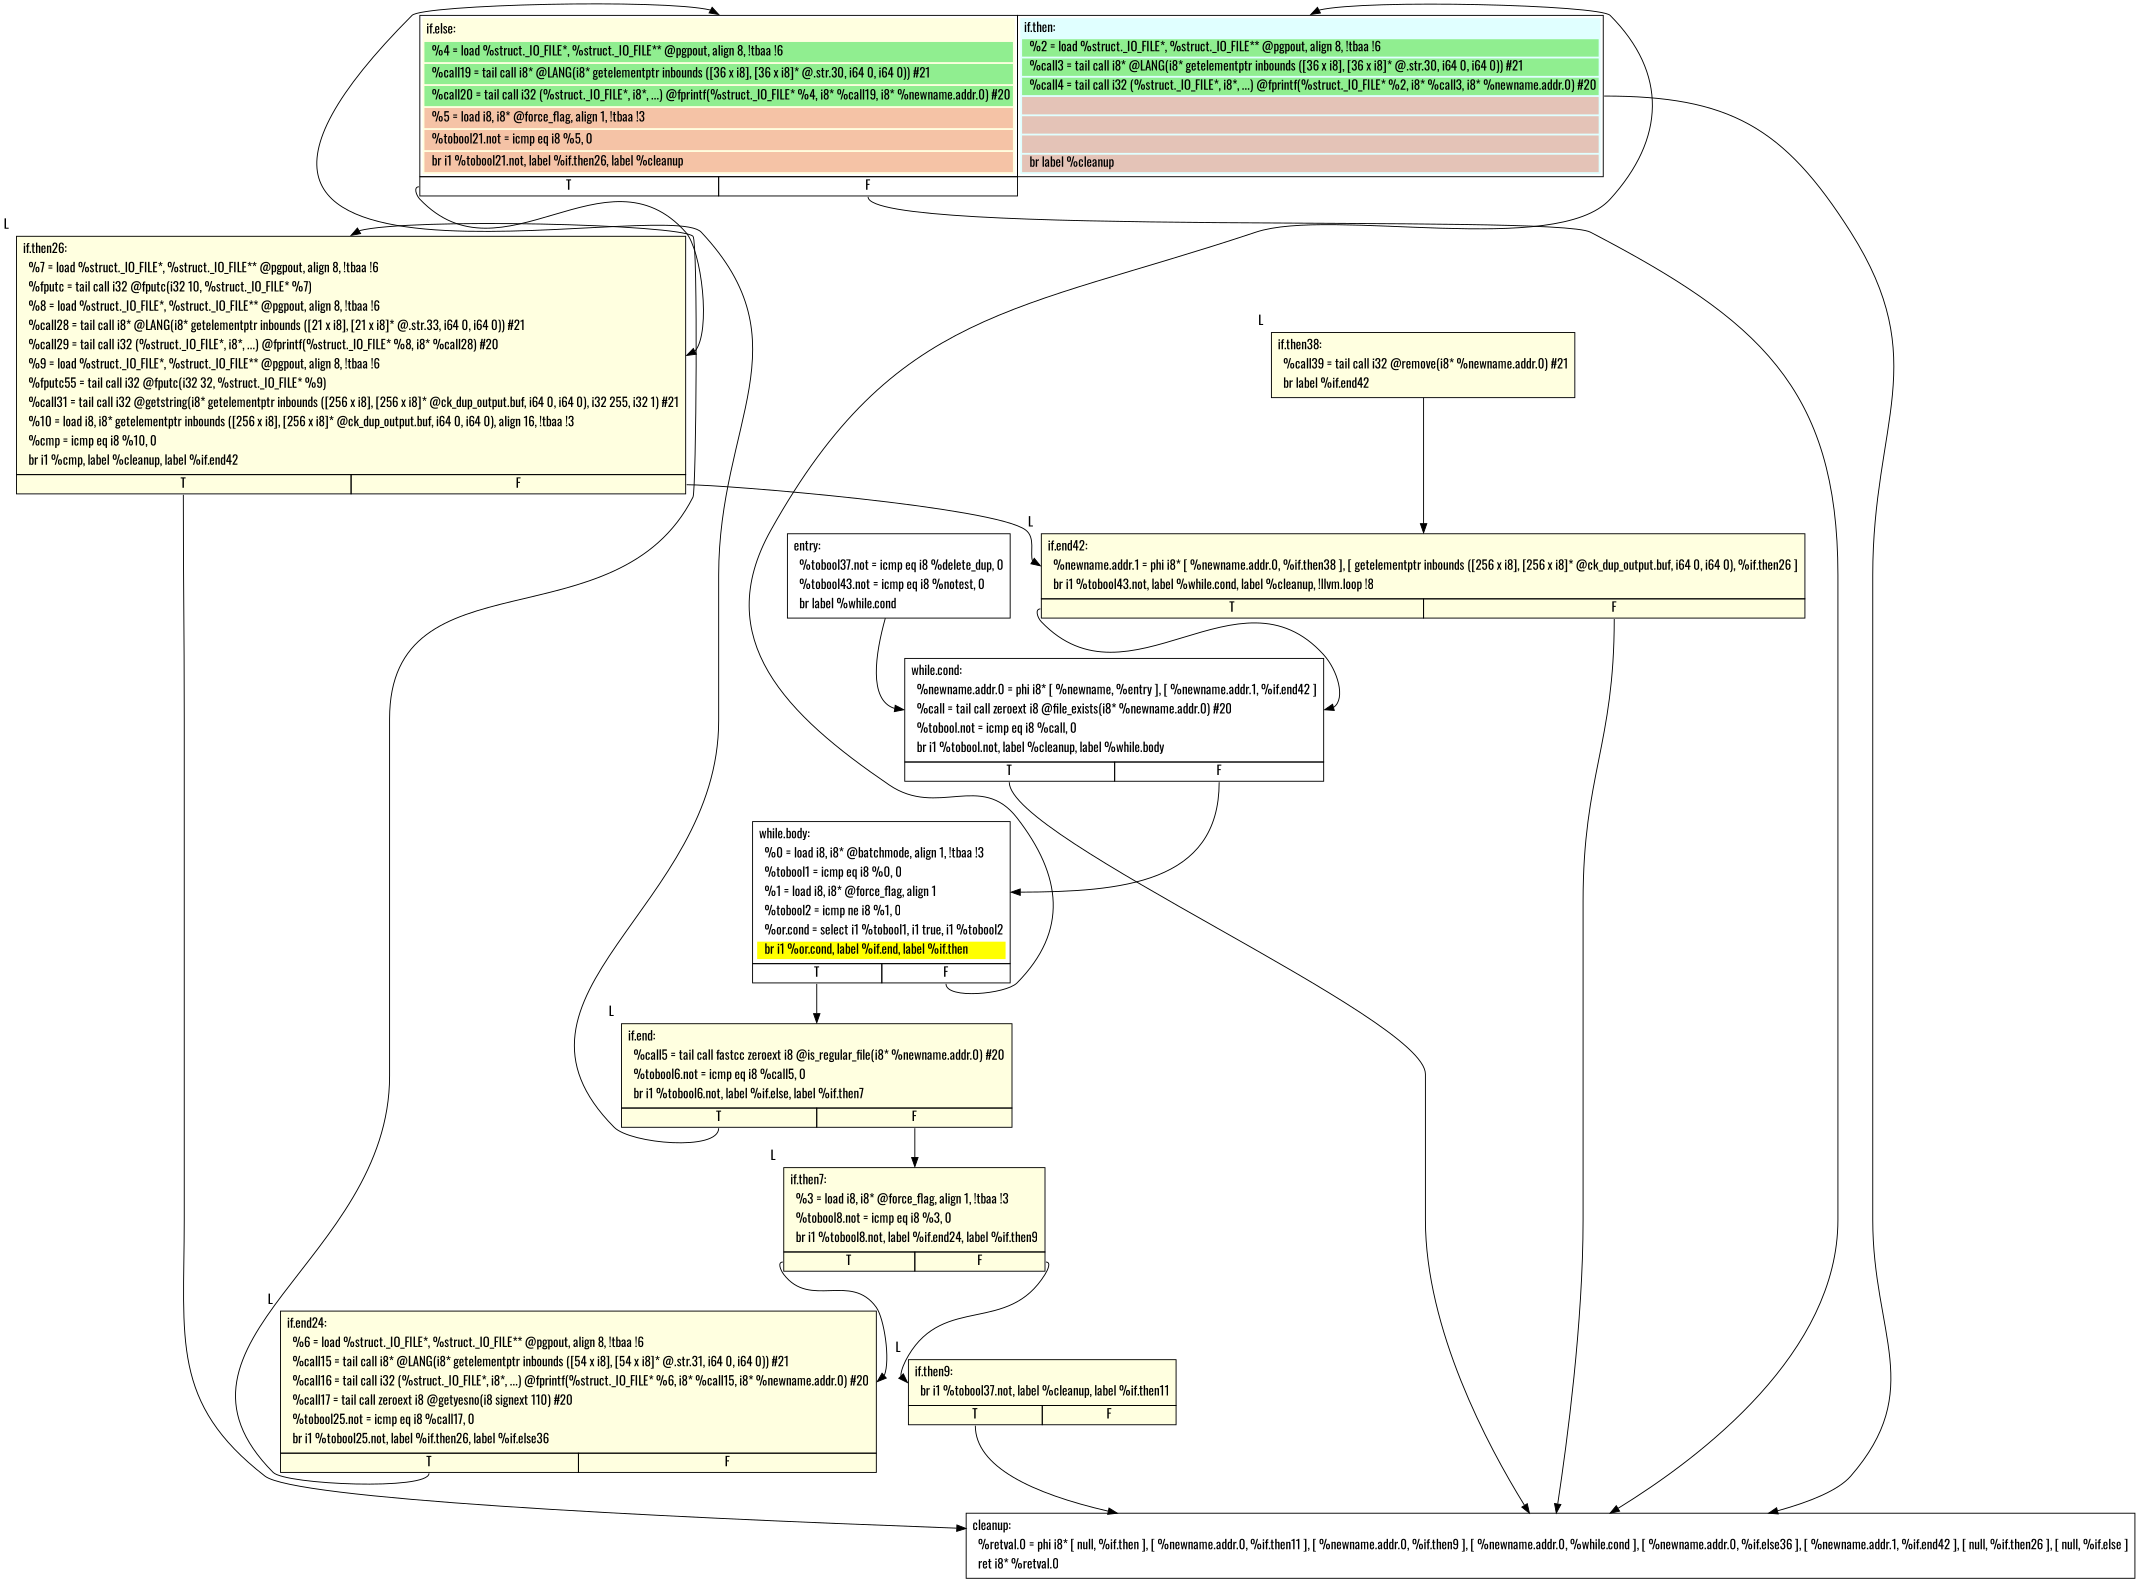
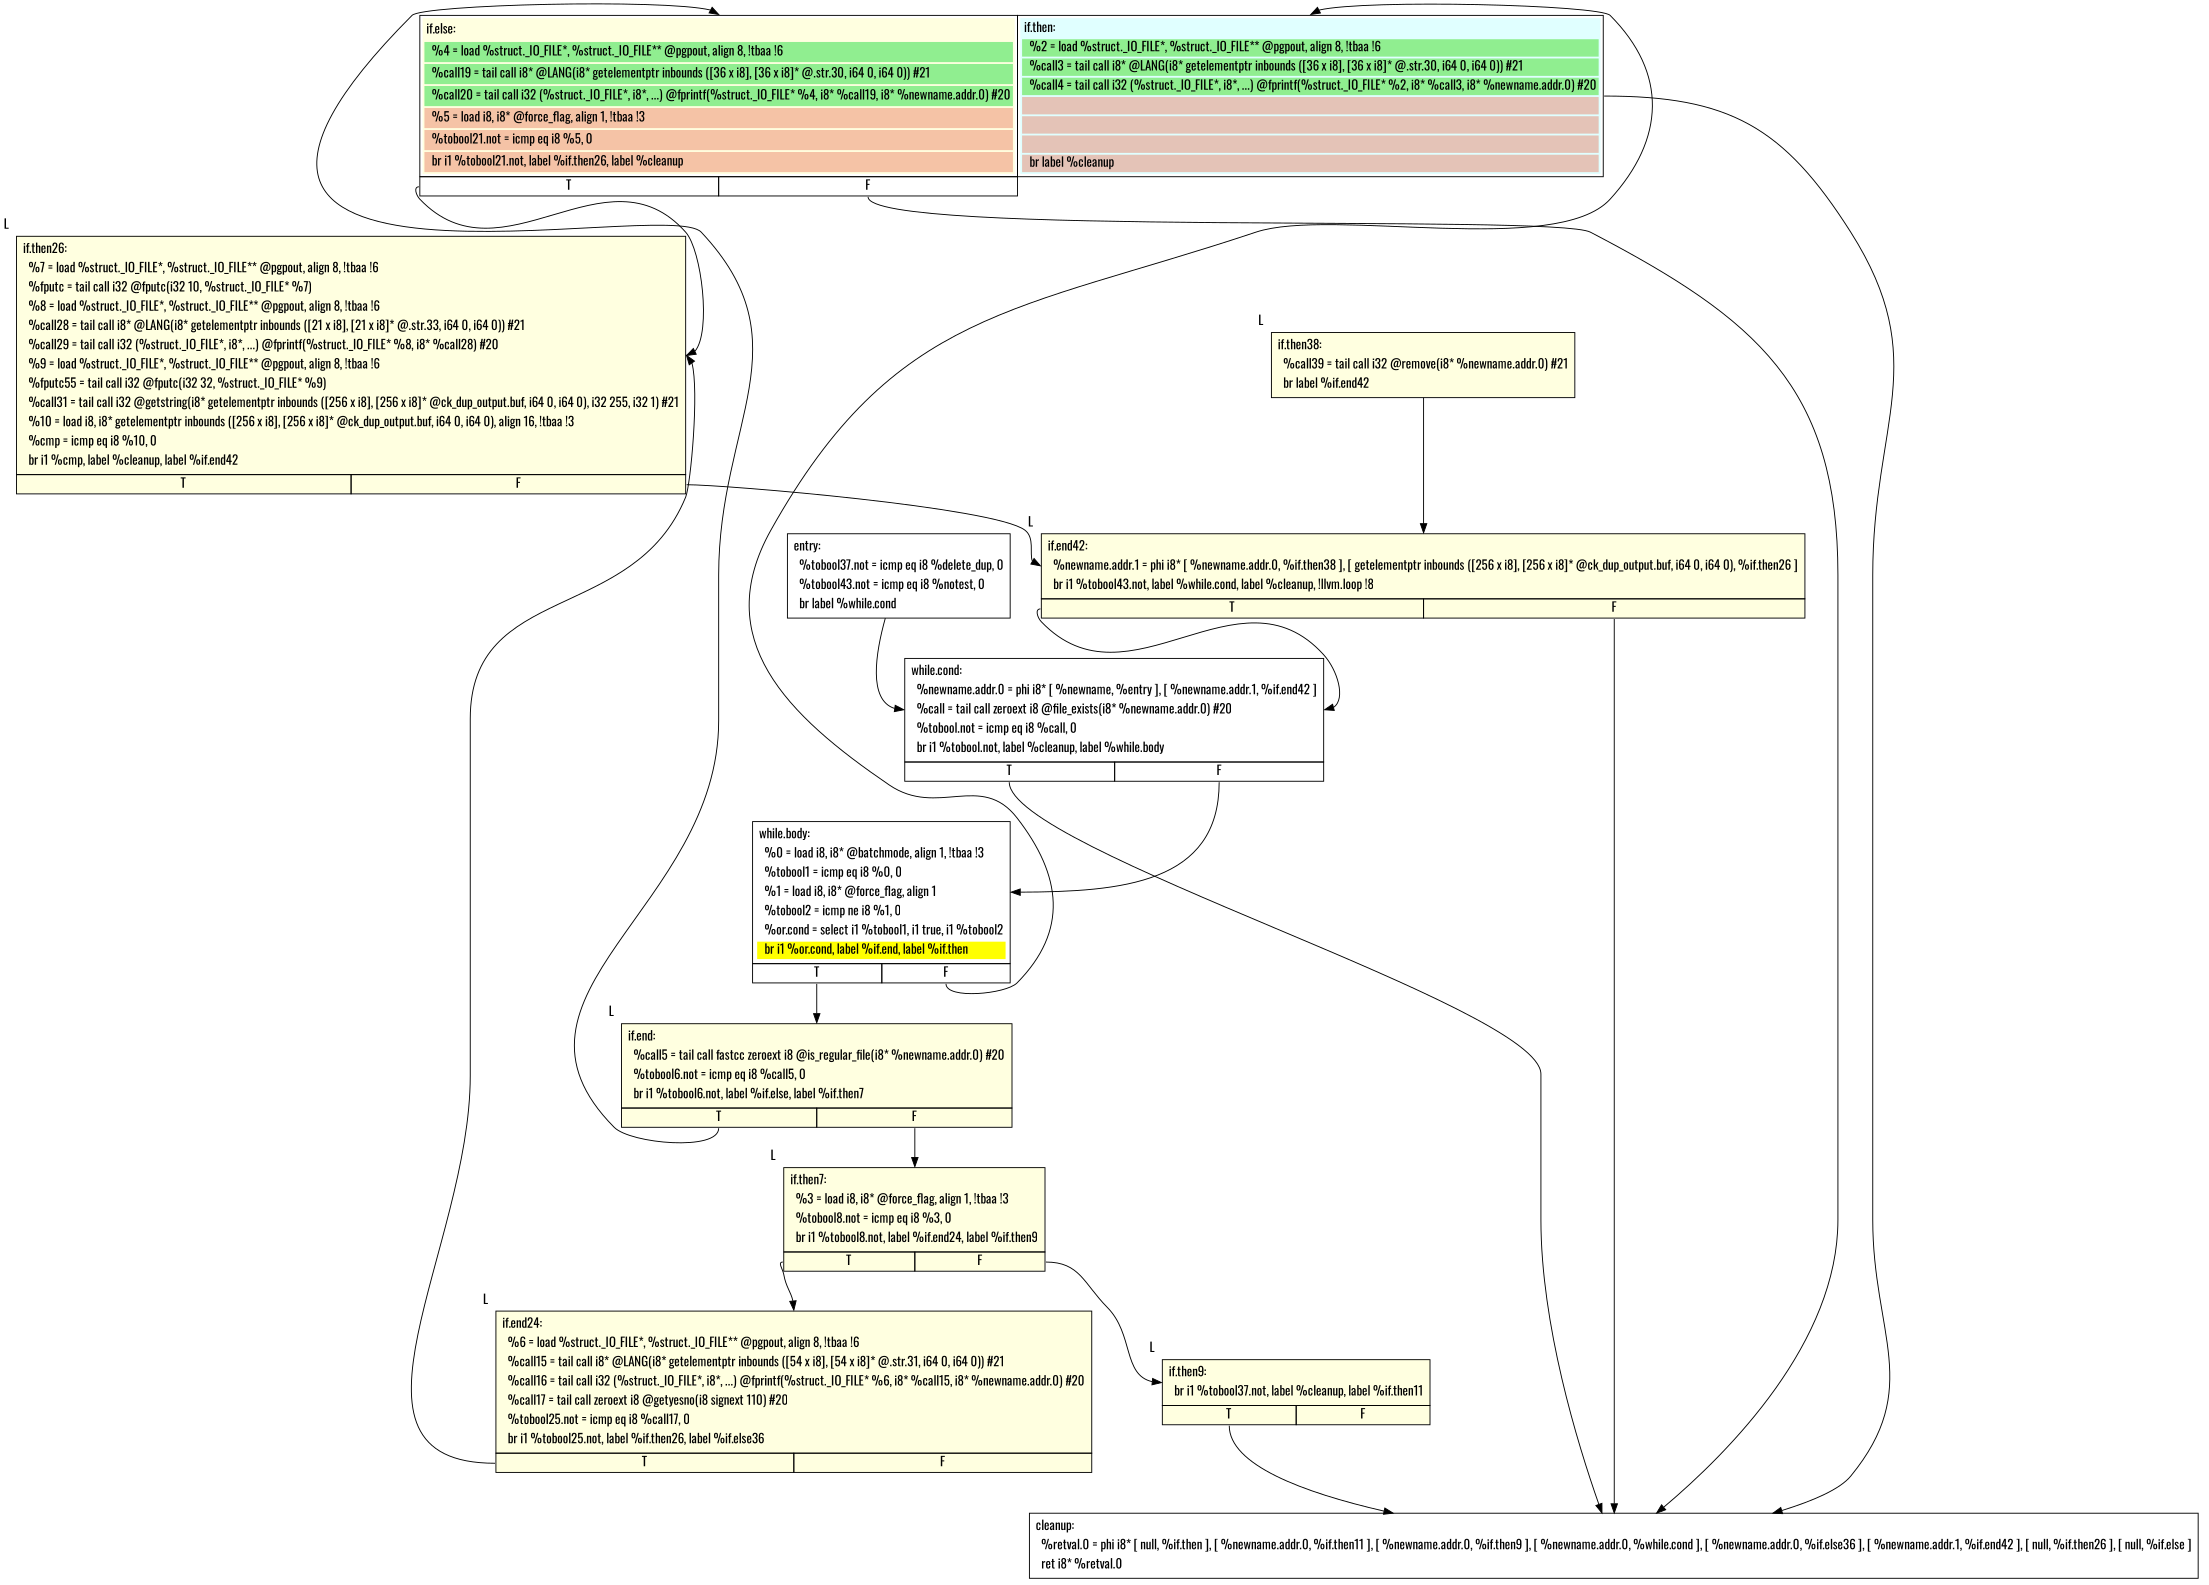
(187, 1346) -> none
